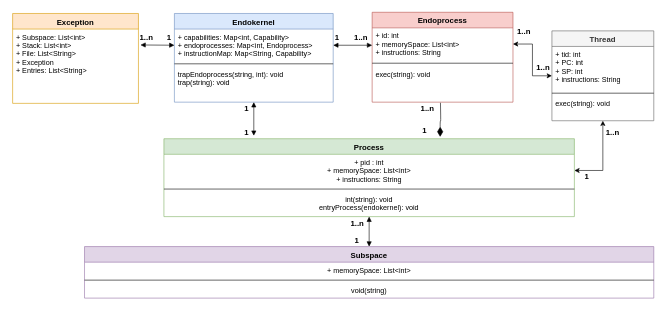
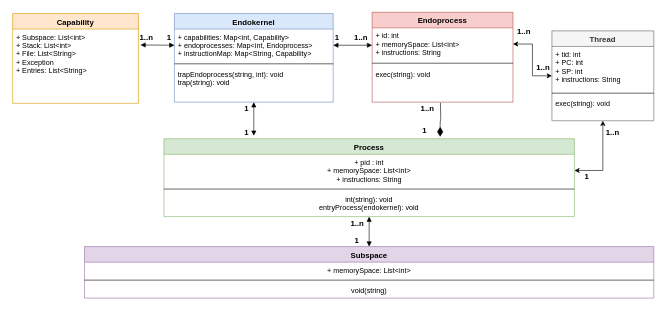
(75, 22) -> (75, 22)
